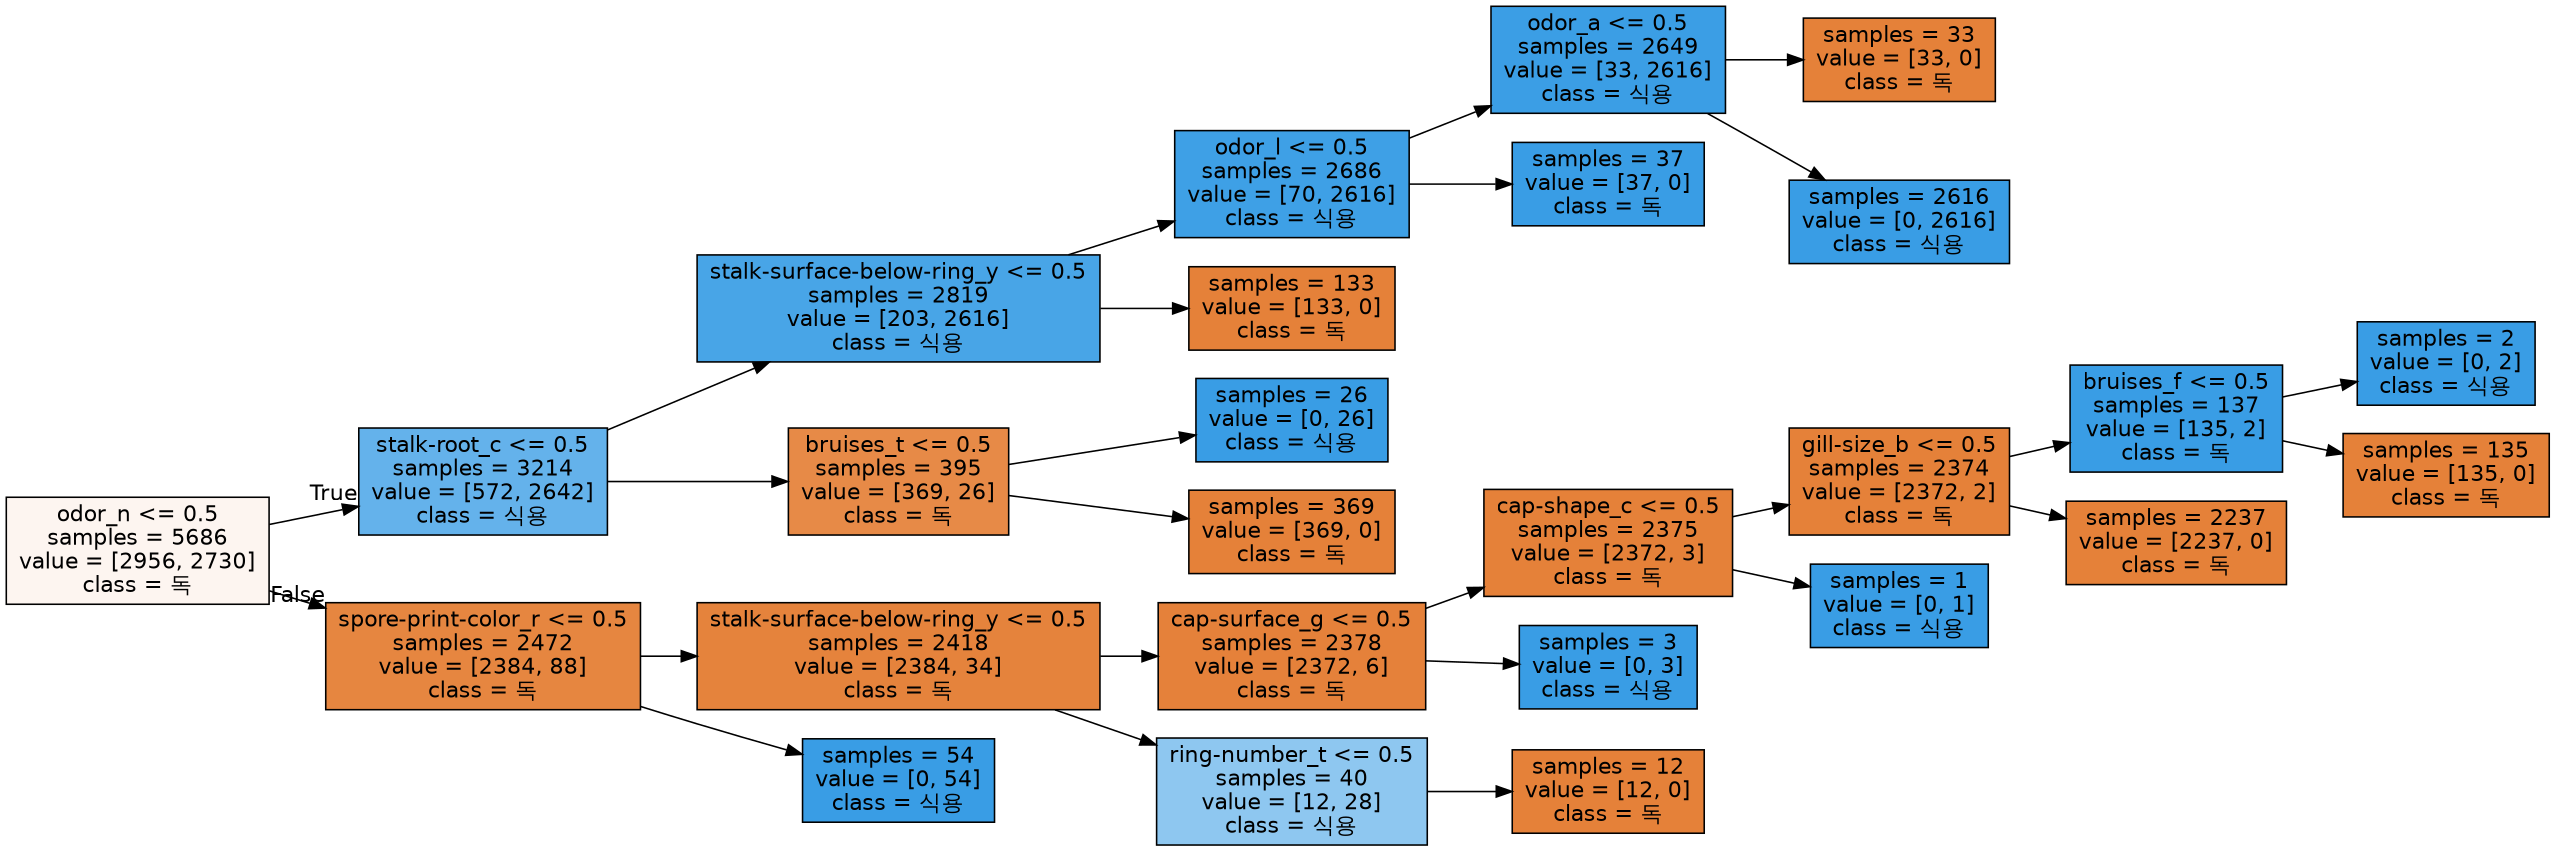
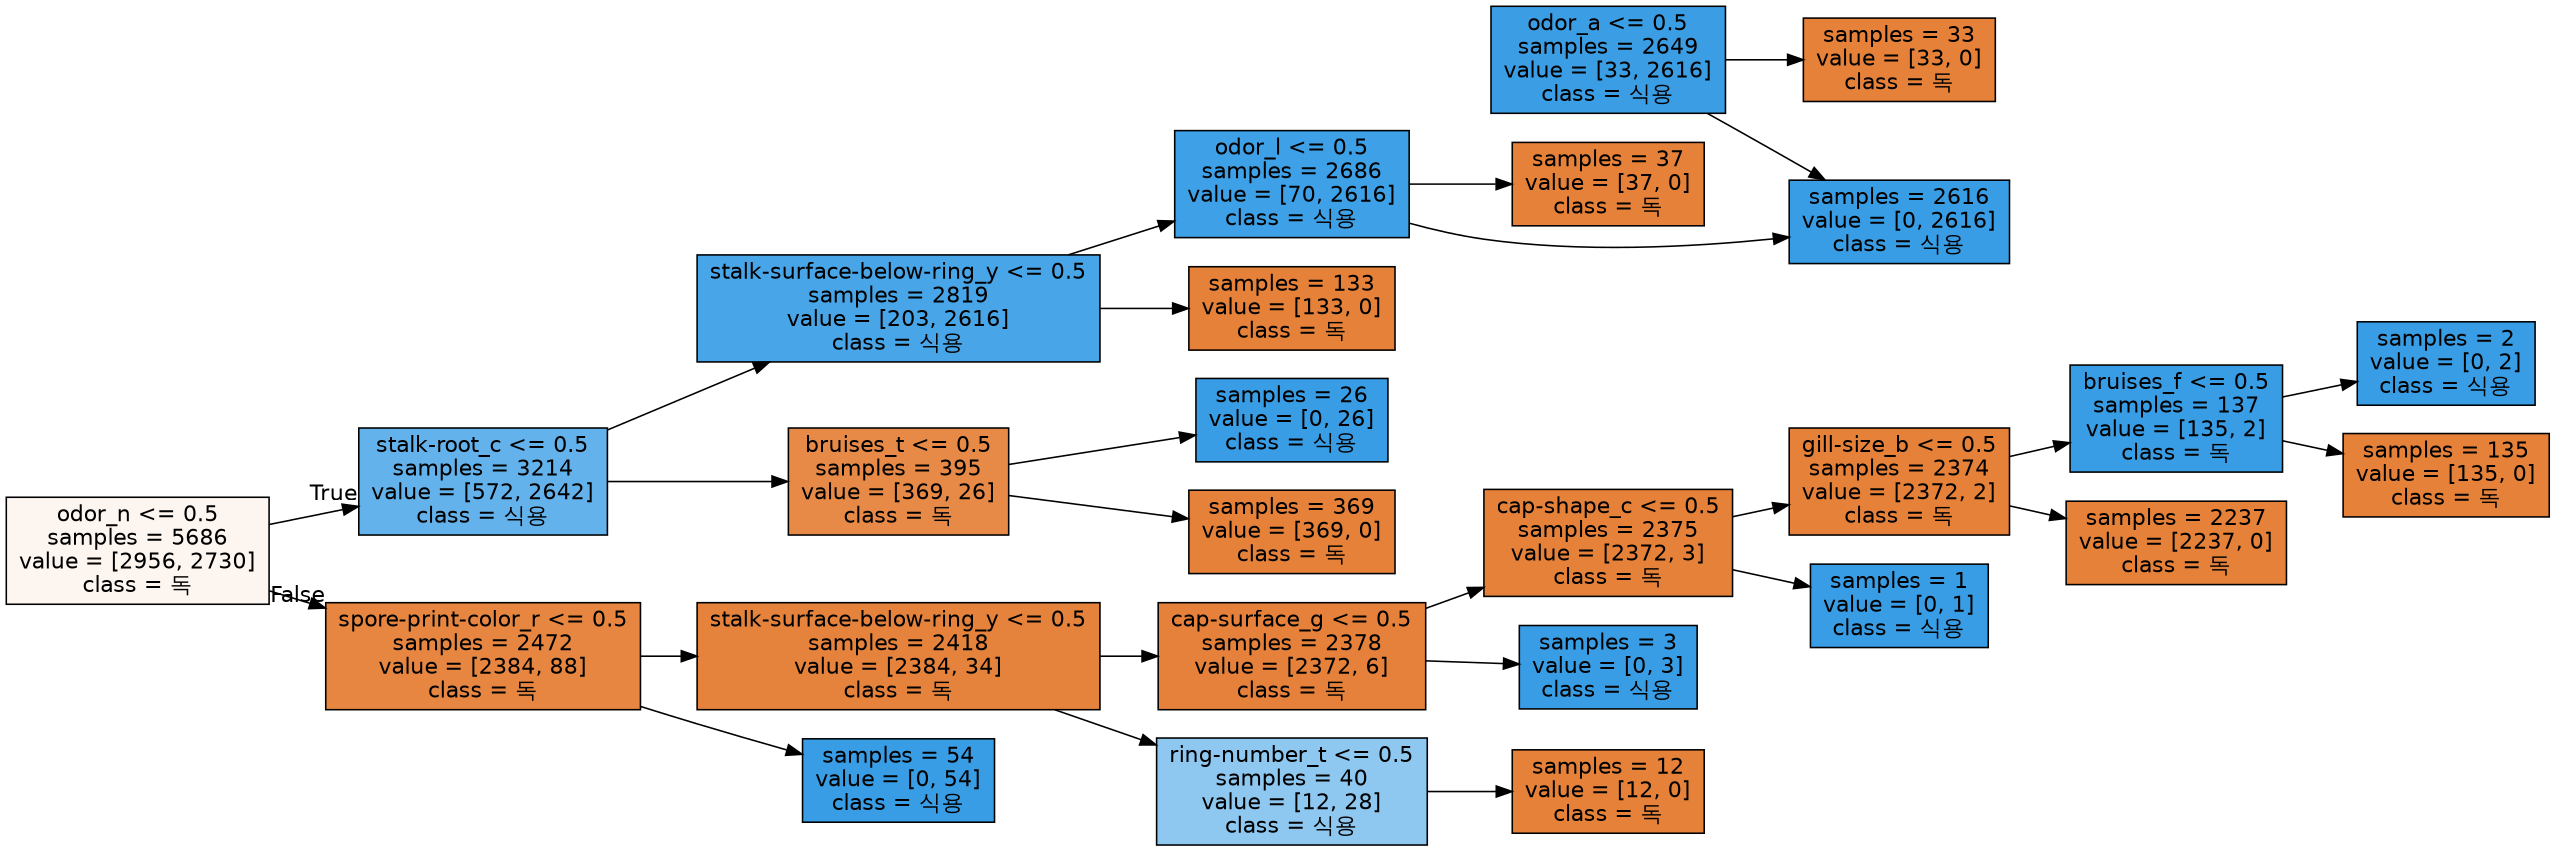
(1442, 125) -> (1590, 247)
(1608, 184) -> (1608, 184)
